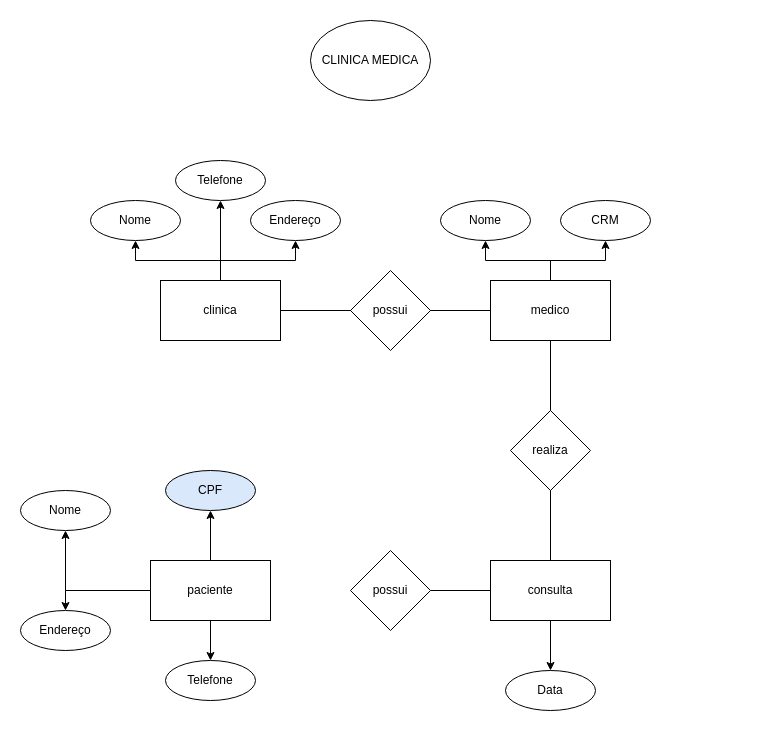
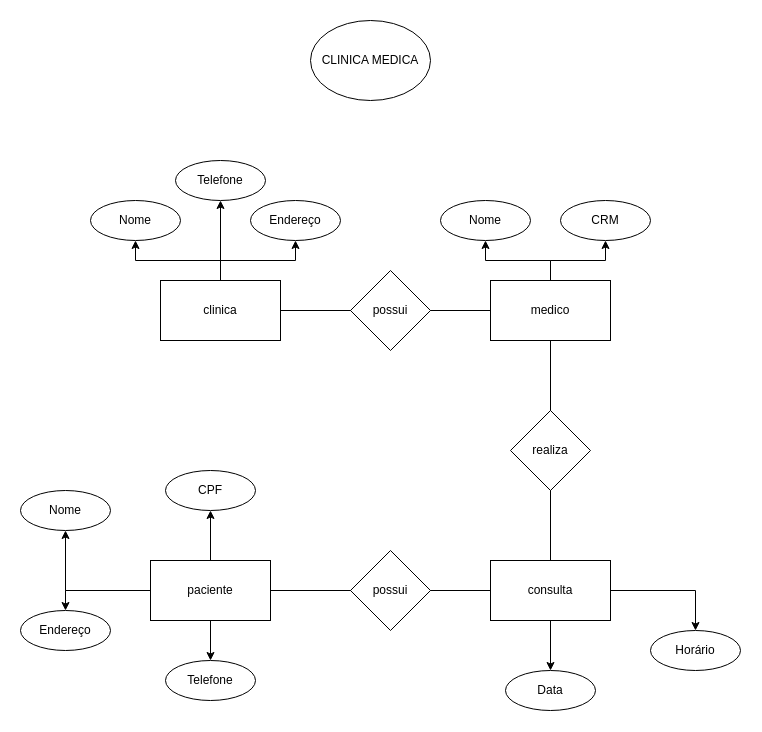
(211, 491) -> (211, 491)
none -> (311, 591)
none -> (670, 591)
none -> (696, 651)
